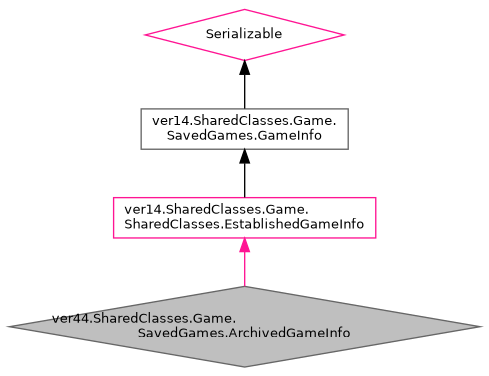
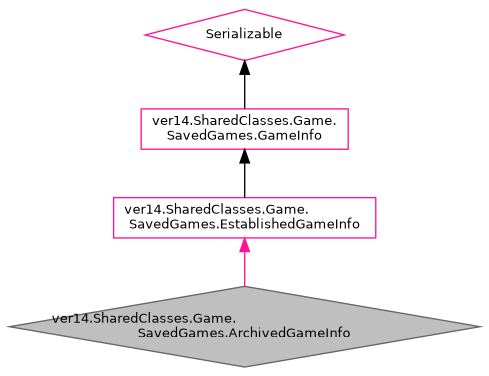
(245, 129) -> (245, 129)
(245, 218) -> (245, 218)
(245, 327) -> (245, 327)
